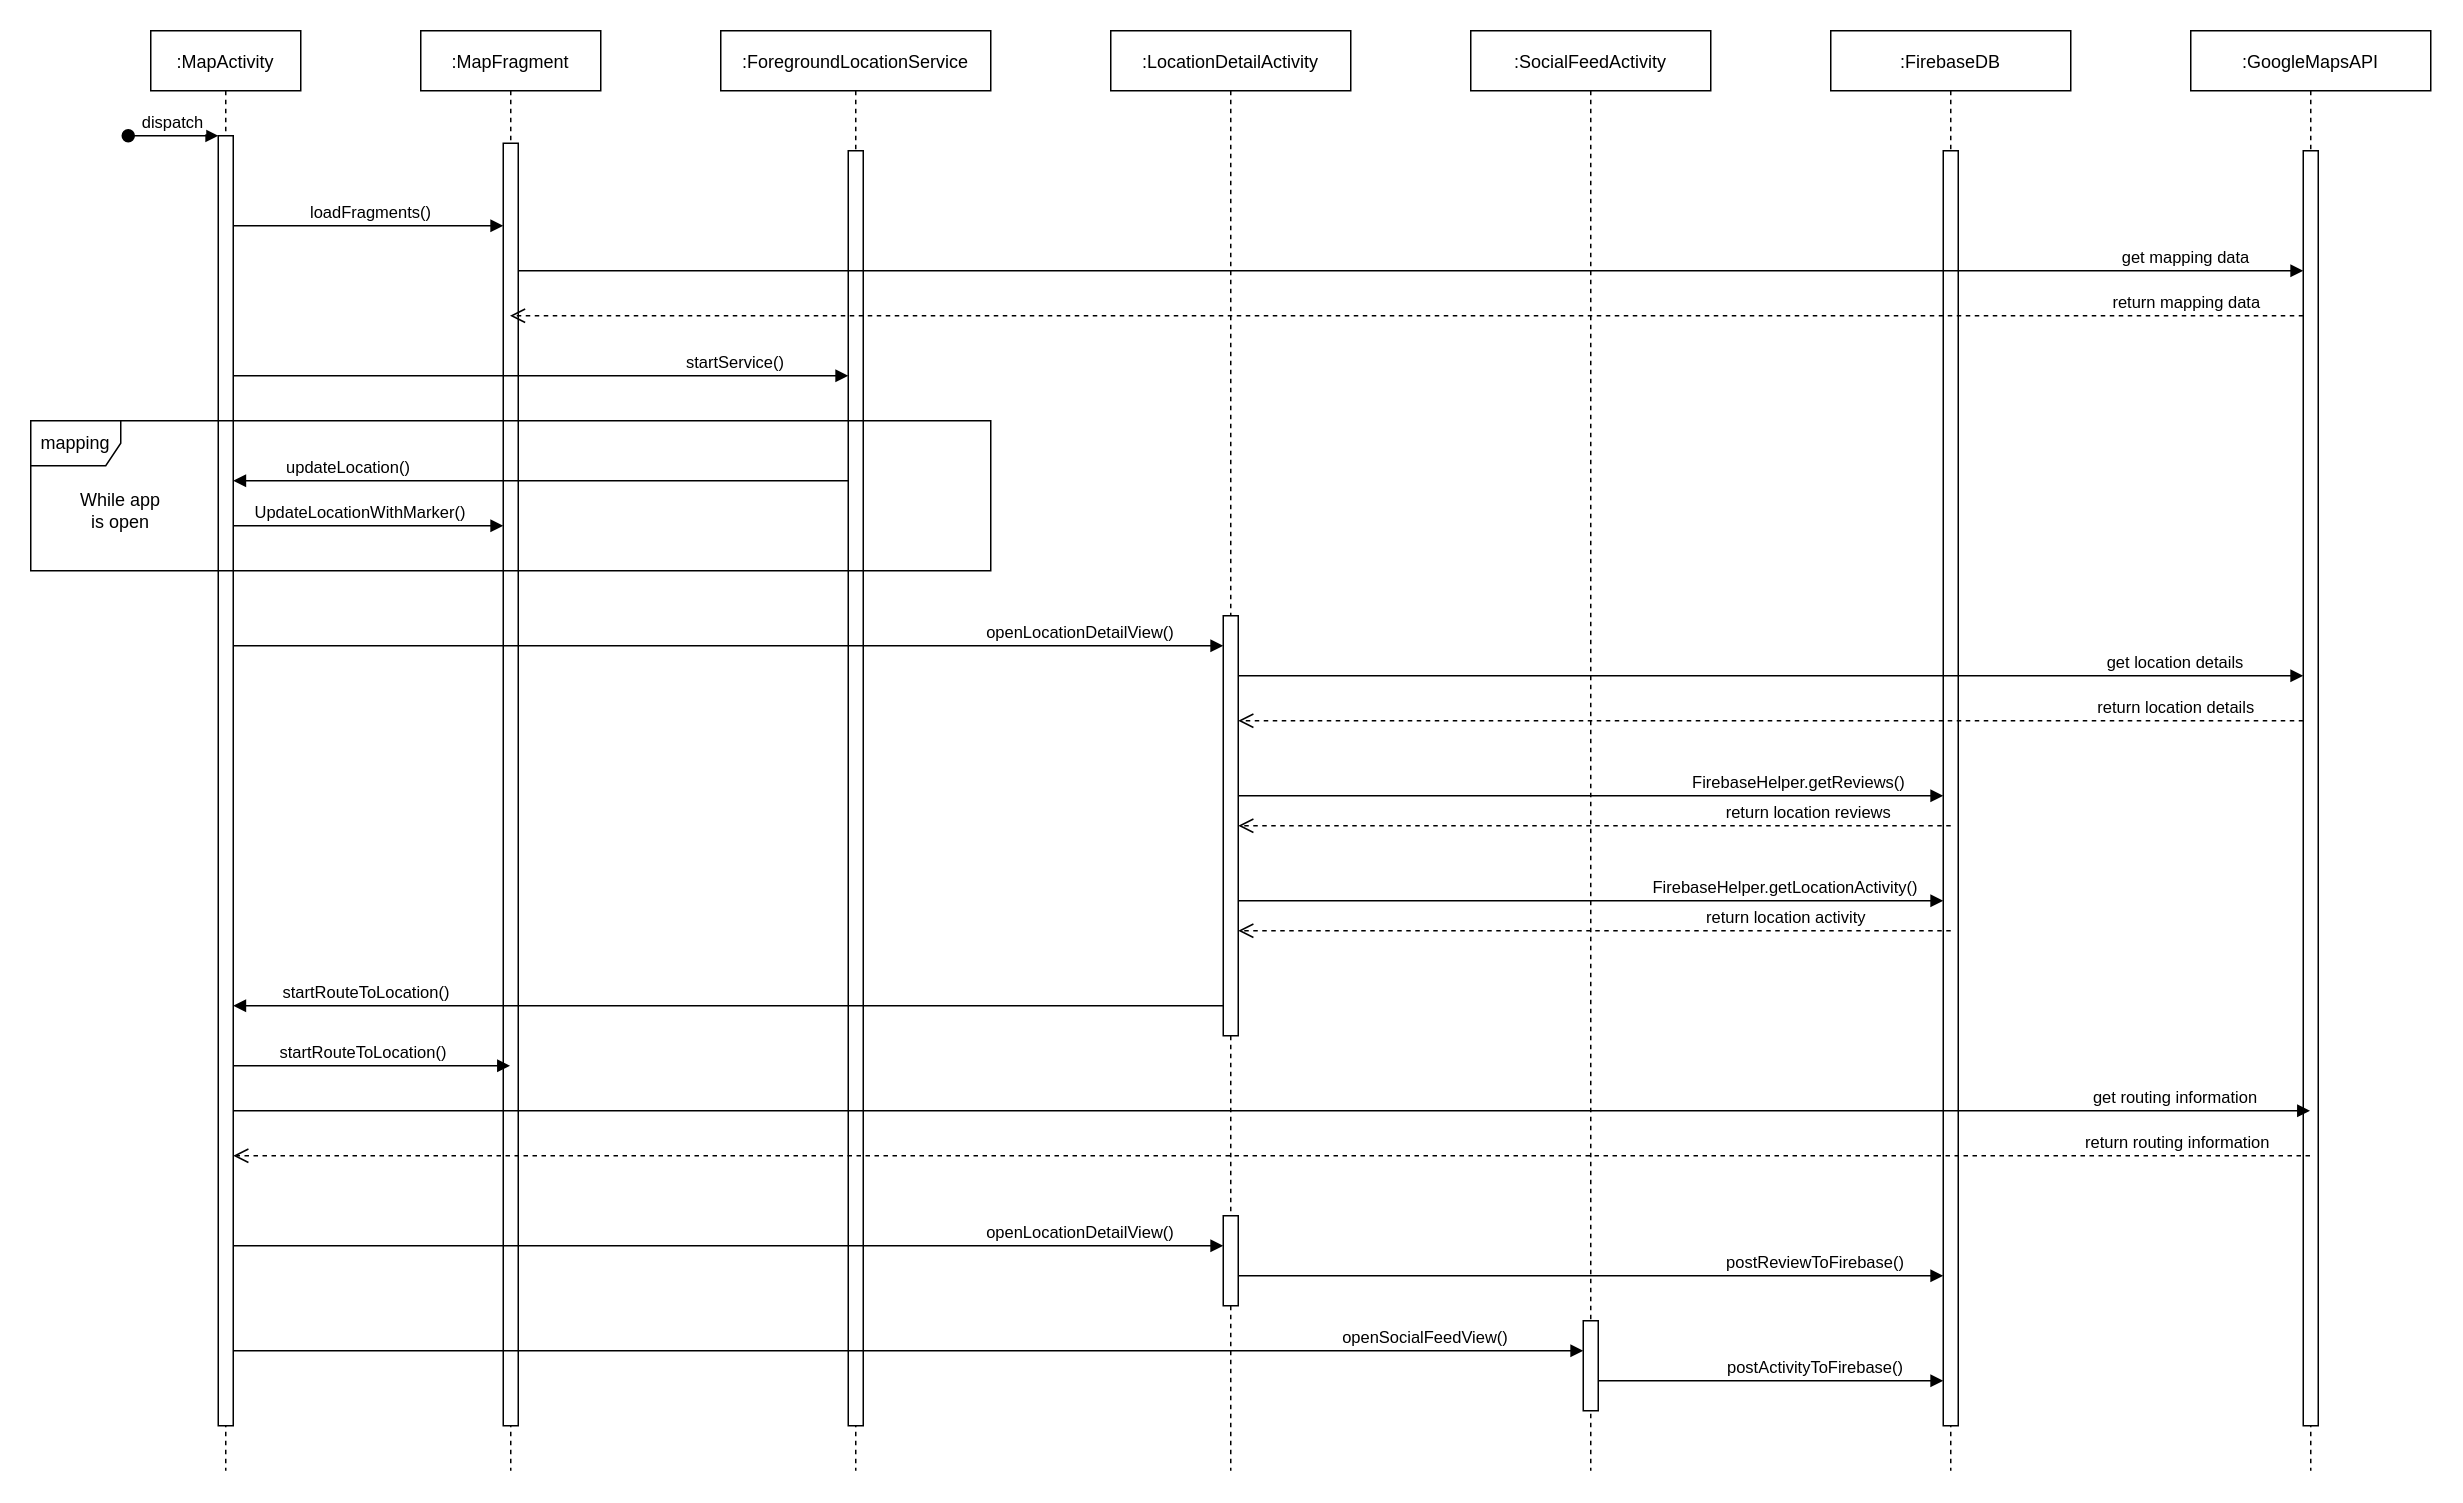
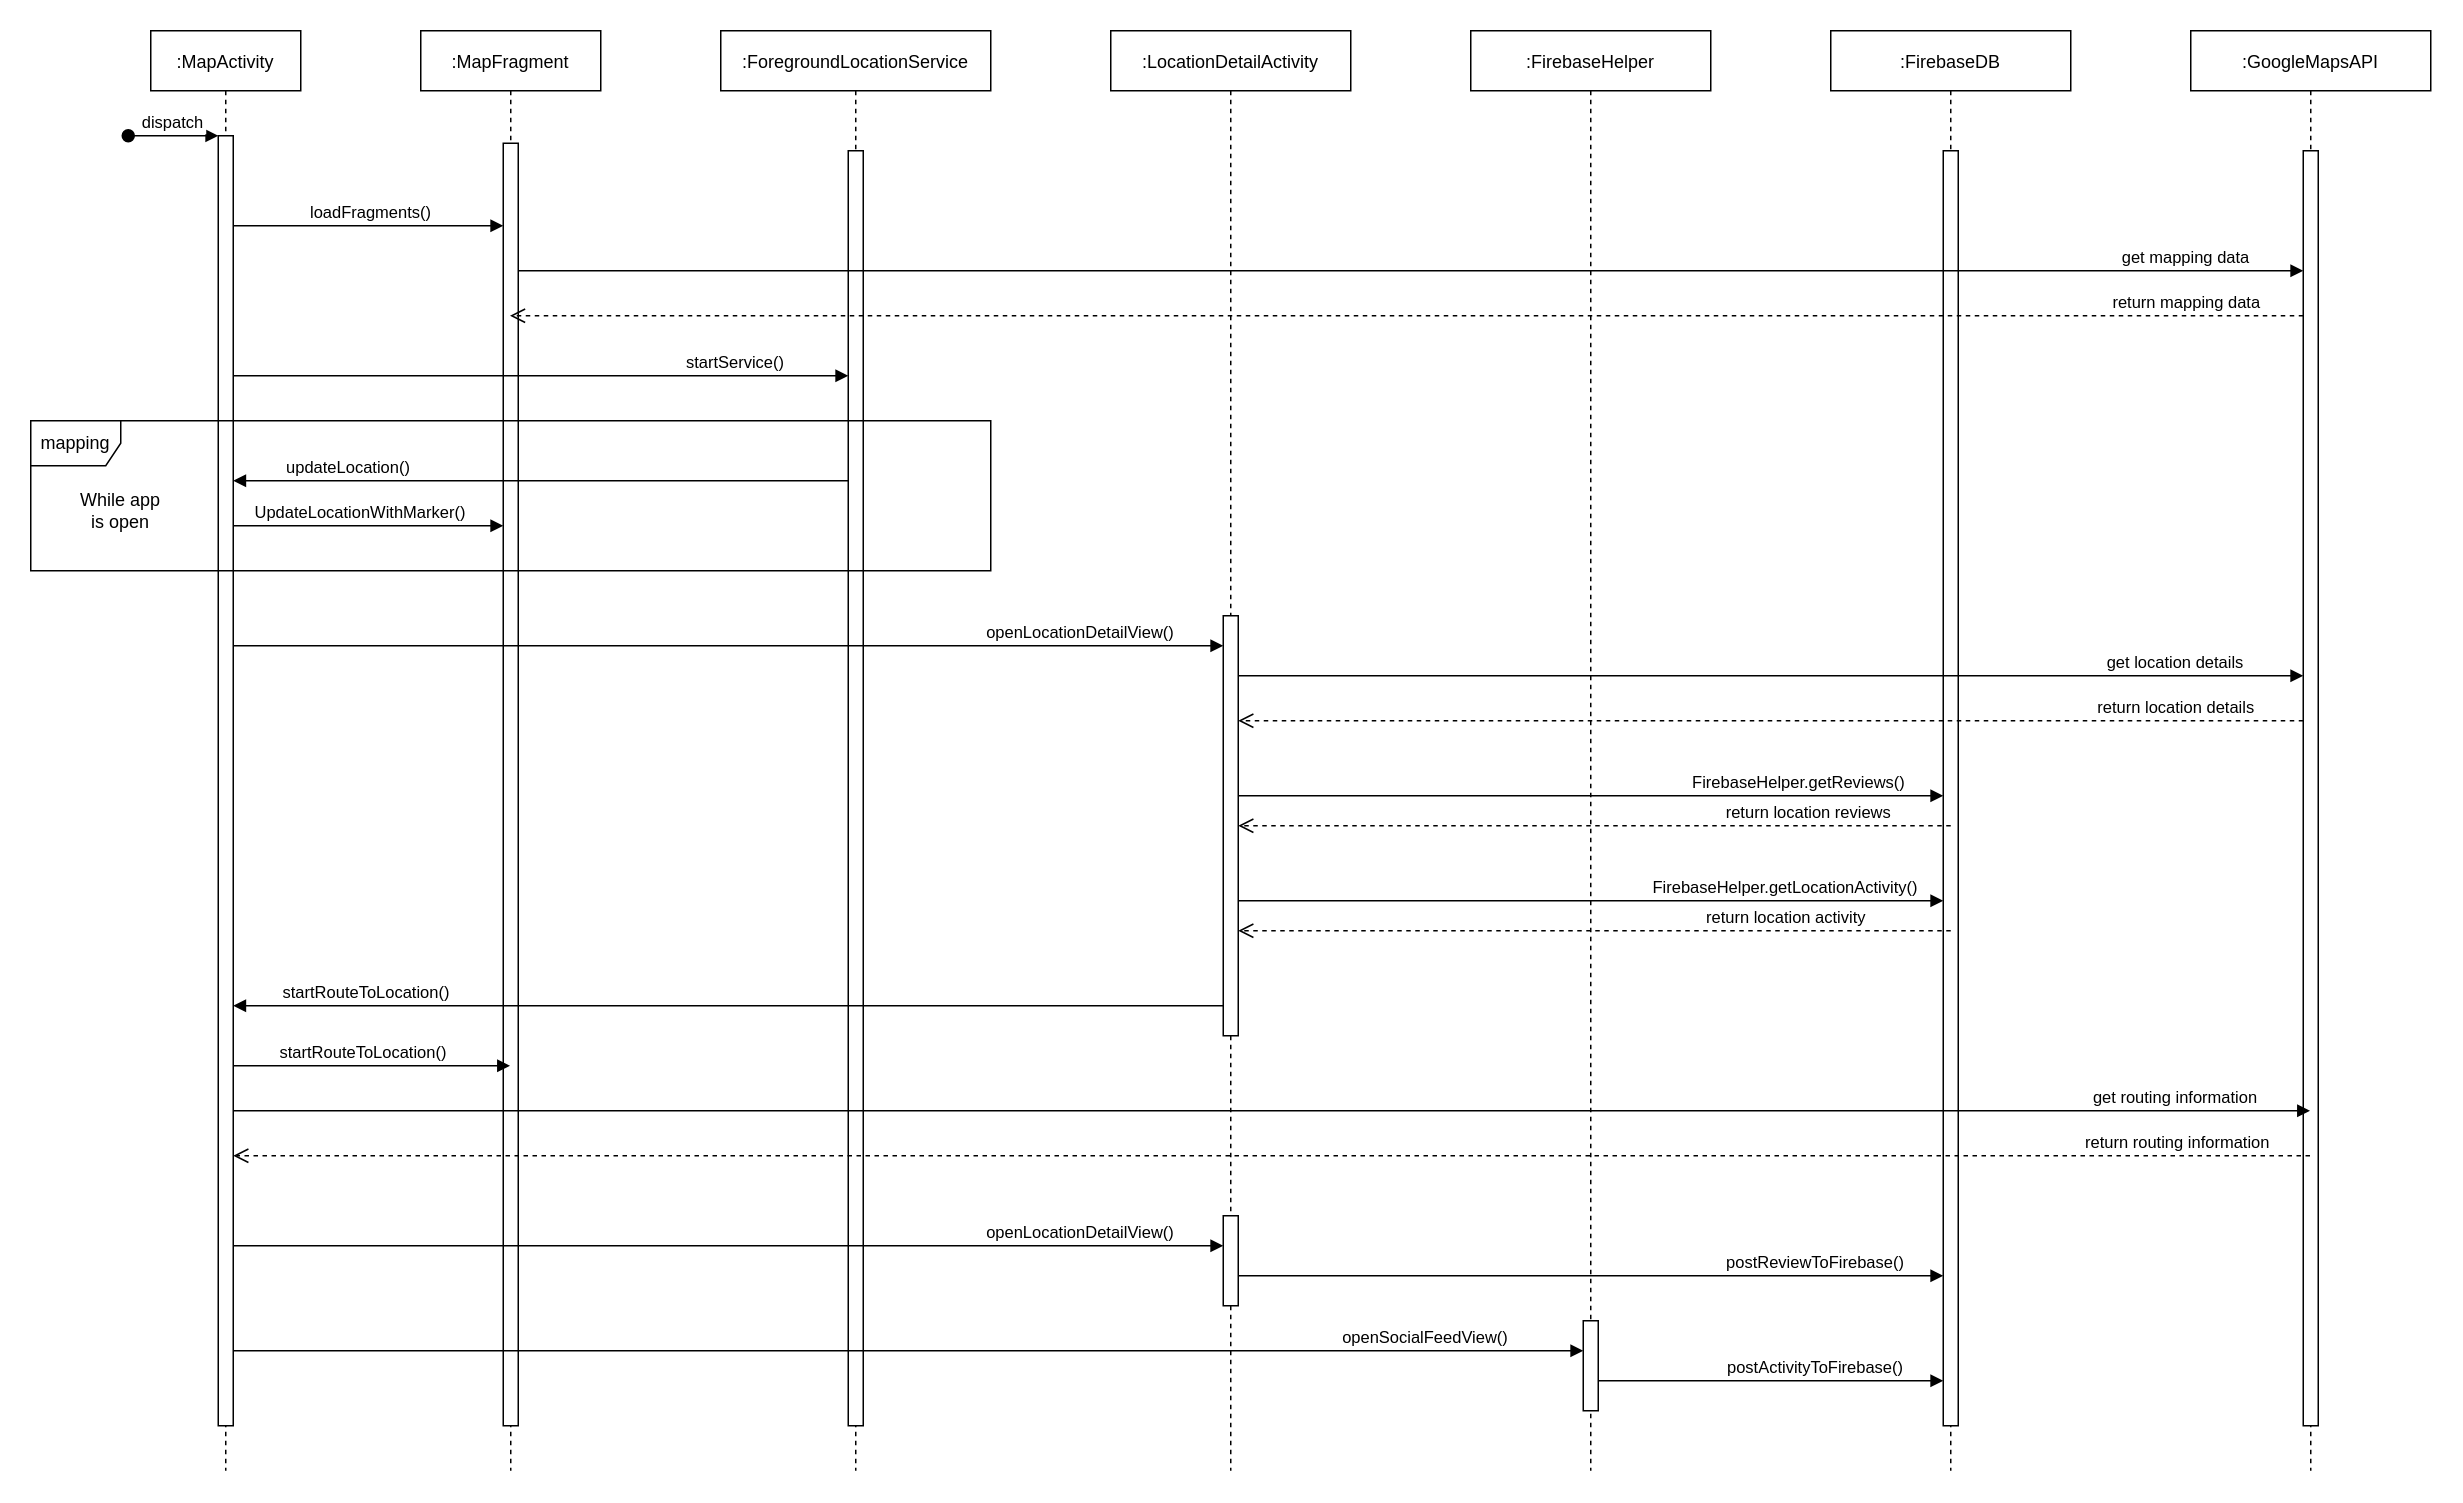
(1590, 62) -> (1590, 62)
